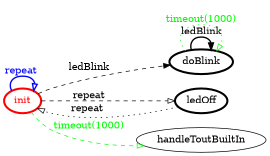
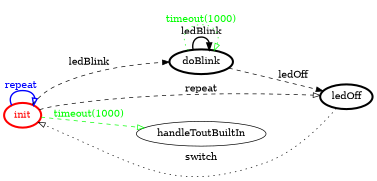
none -> (272, 79)
(89, 109) -> (201, 157)
